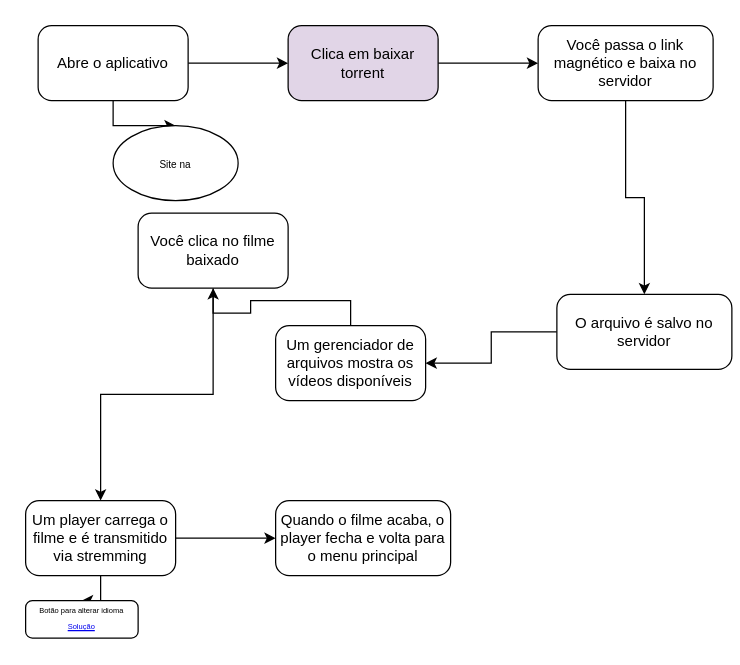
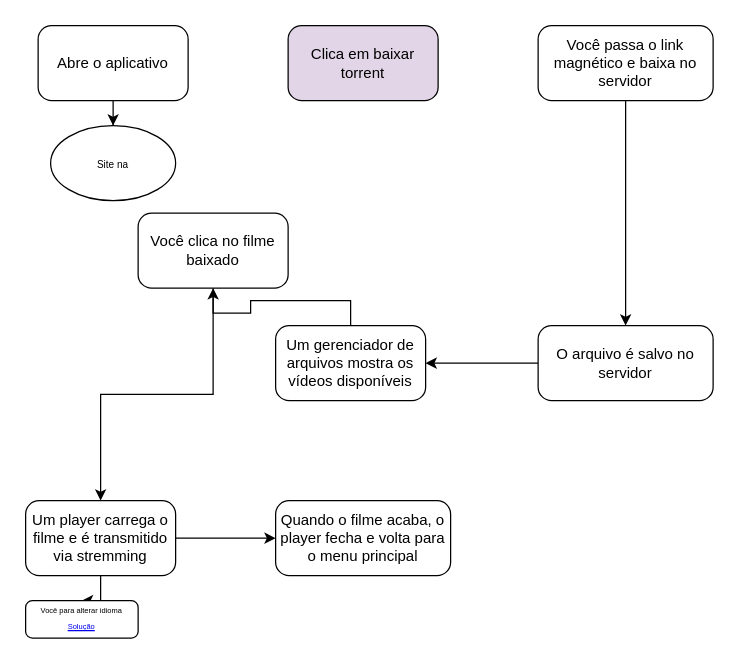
(234, 63) -> none
(484, 63) -> none
(176, 163) -> (113, 163)
(644, 332) -> (626, 363)
(82, 619) -> (82, 619)
